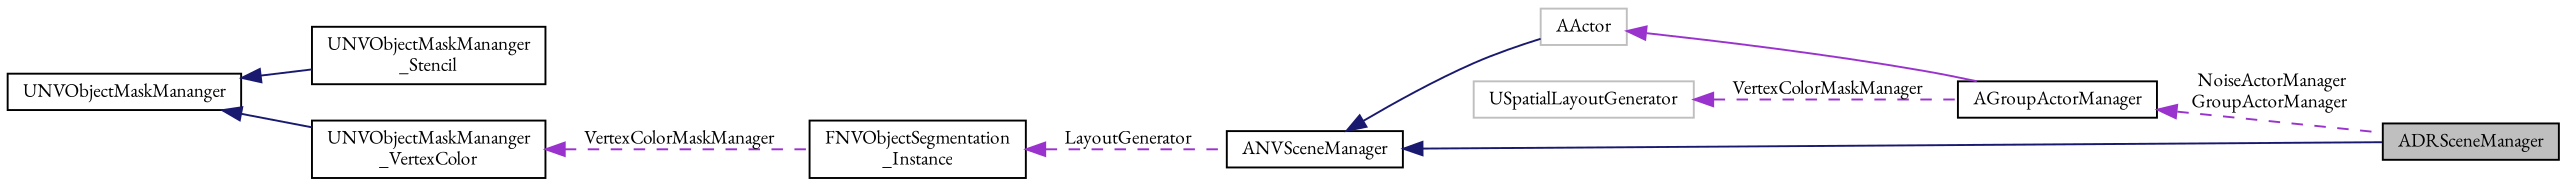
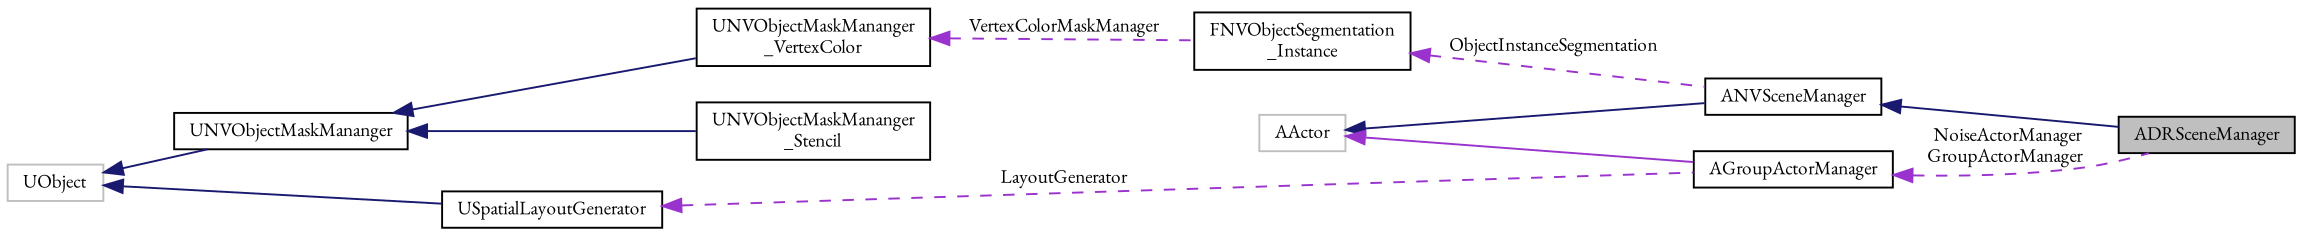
(1449, 74) -> (1535, 116)
(1826, 89) -> (1062, 178)
(1584, 100) -> (552, 210)
(1126, 139) -> (1552, 46)
none -> (56, 183)
